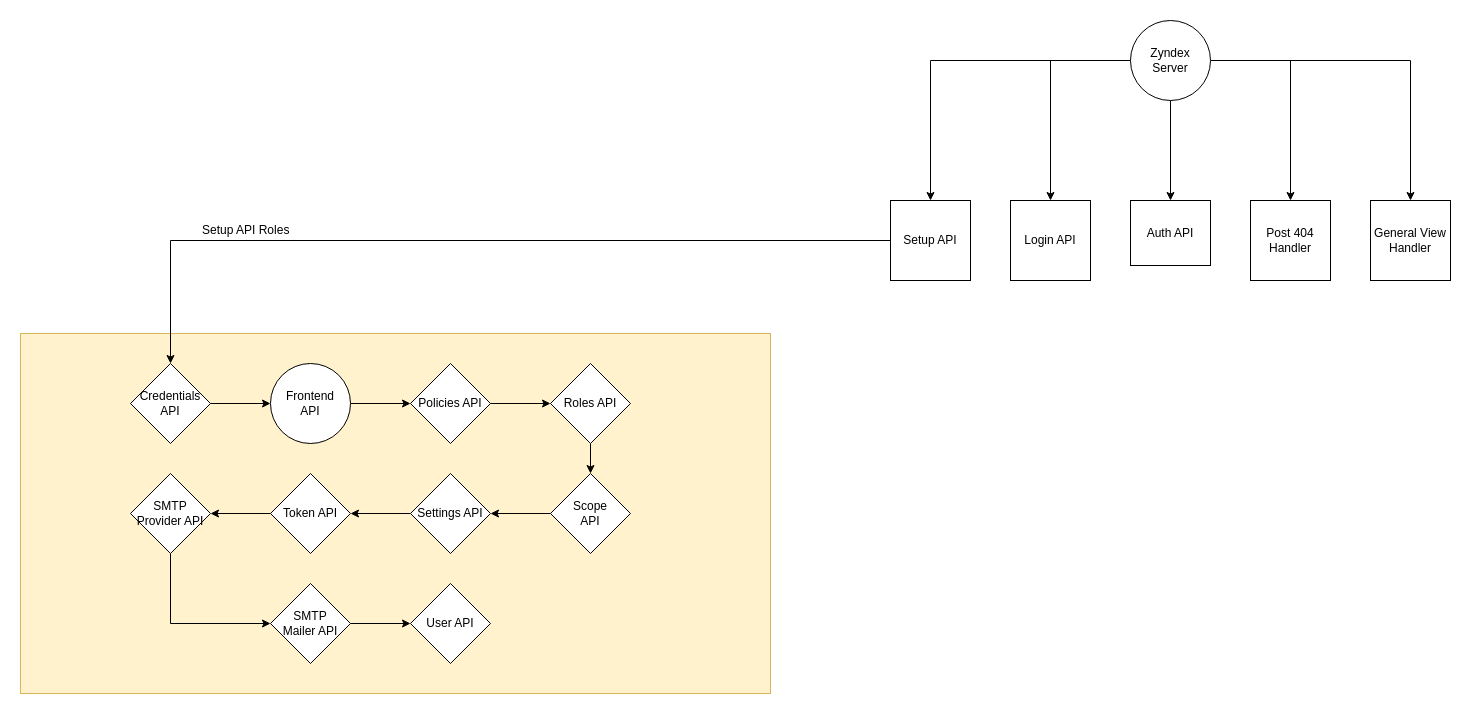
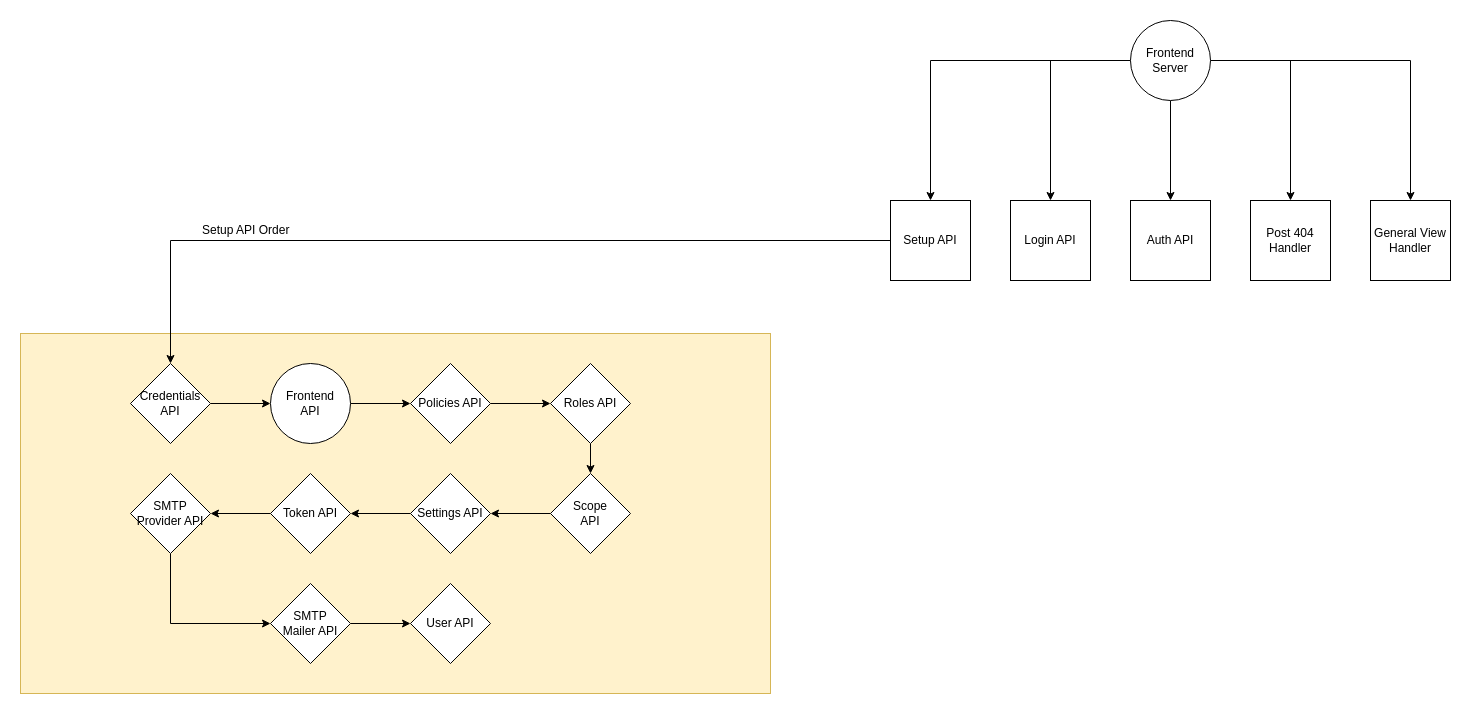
(1171, 61) -> (1171, 61)
(248, 231) -> (250, 231)
(1171, 233) -> (1171, 241)
